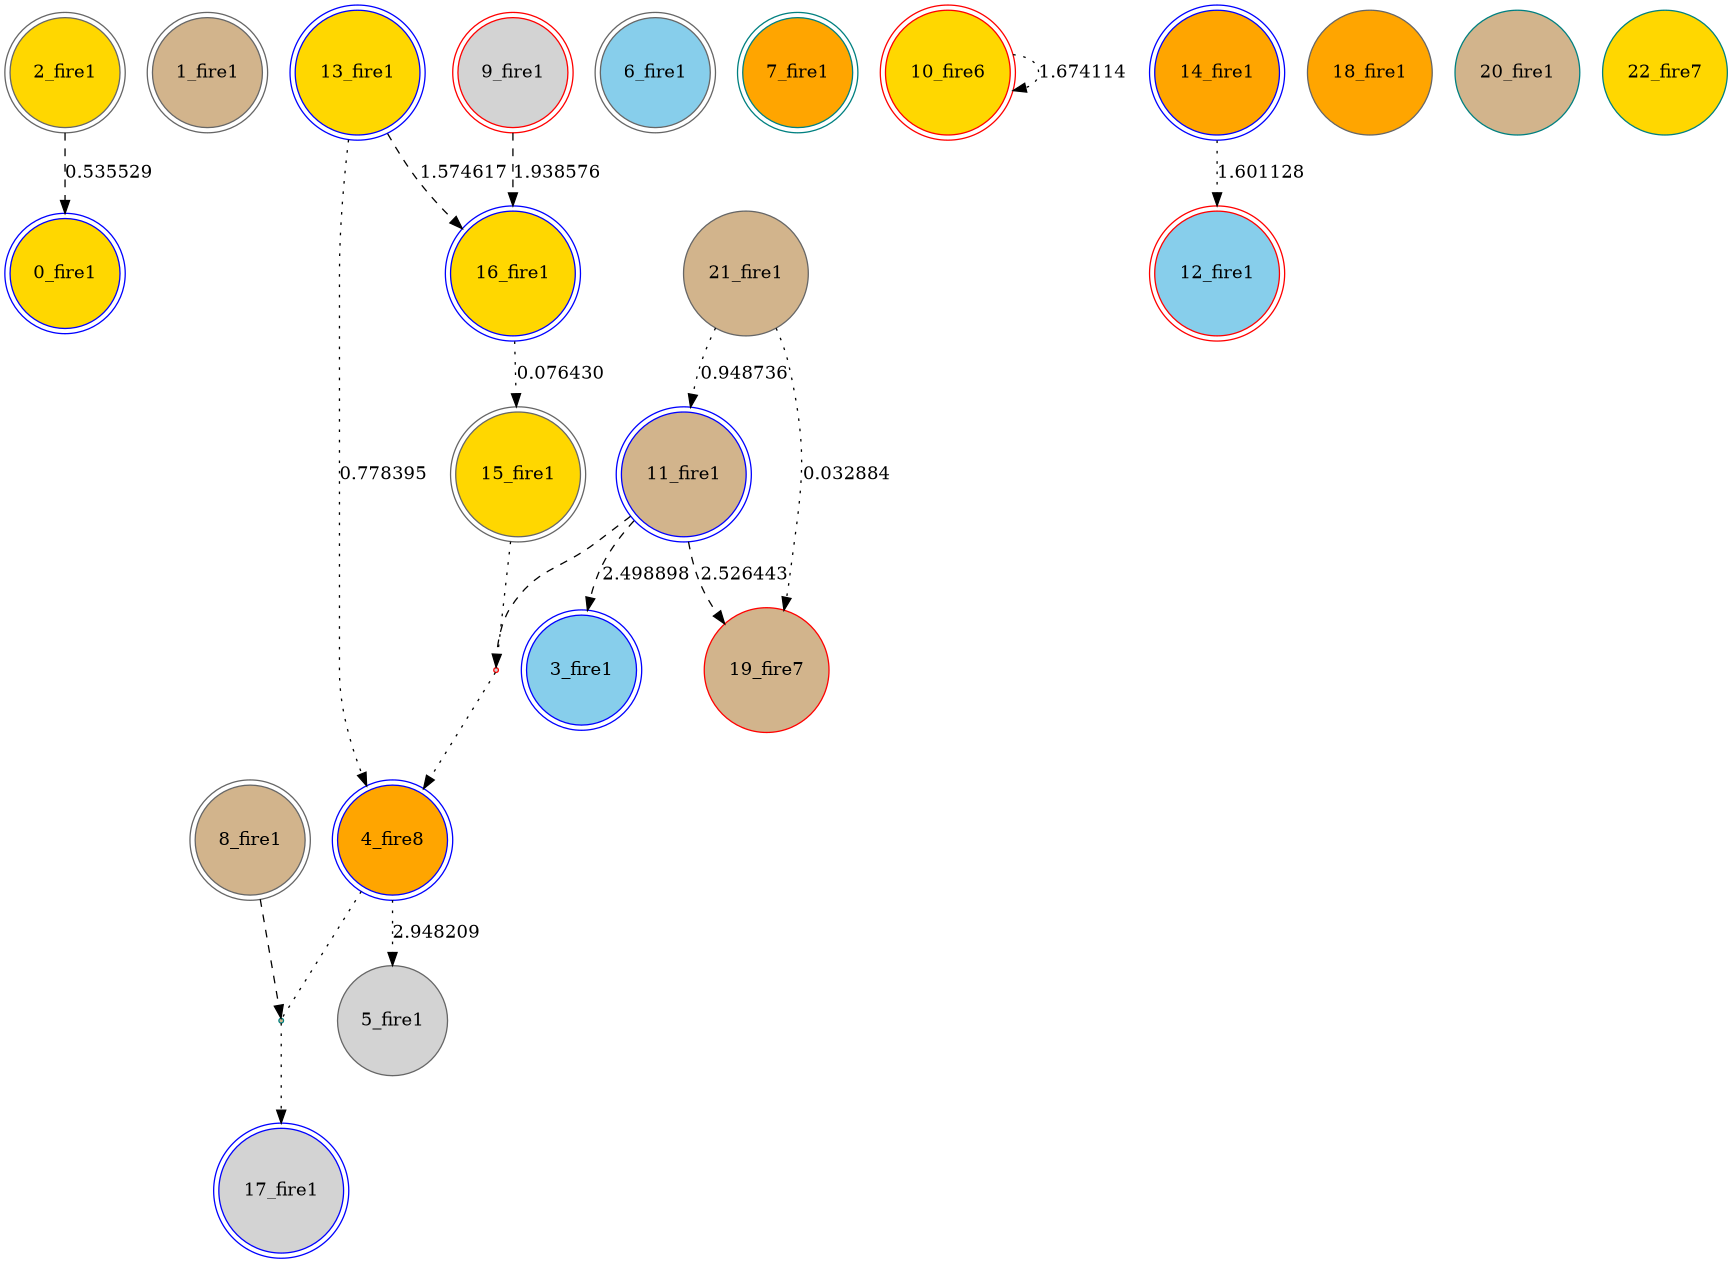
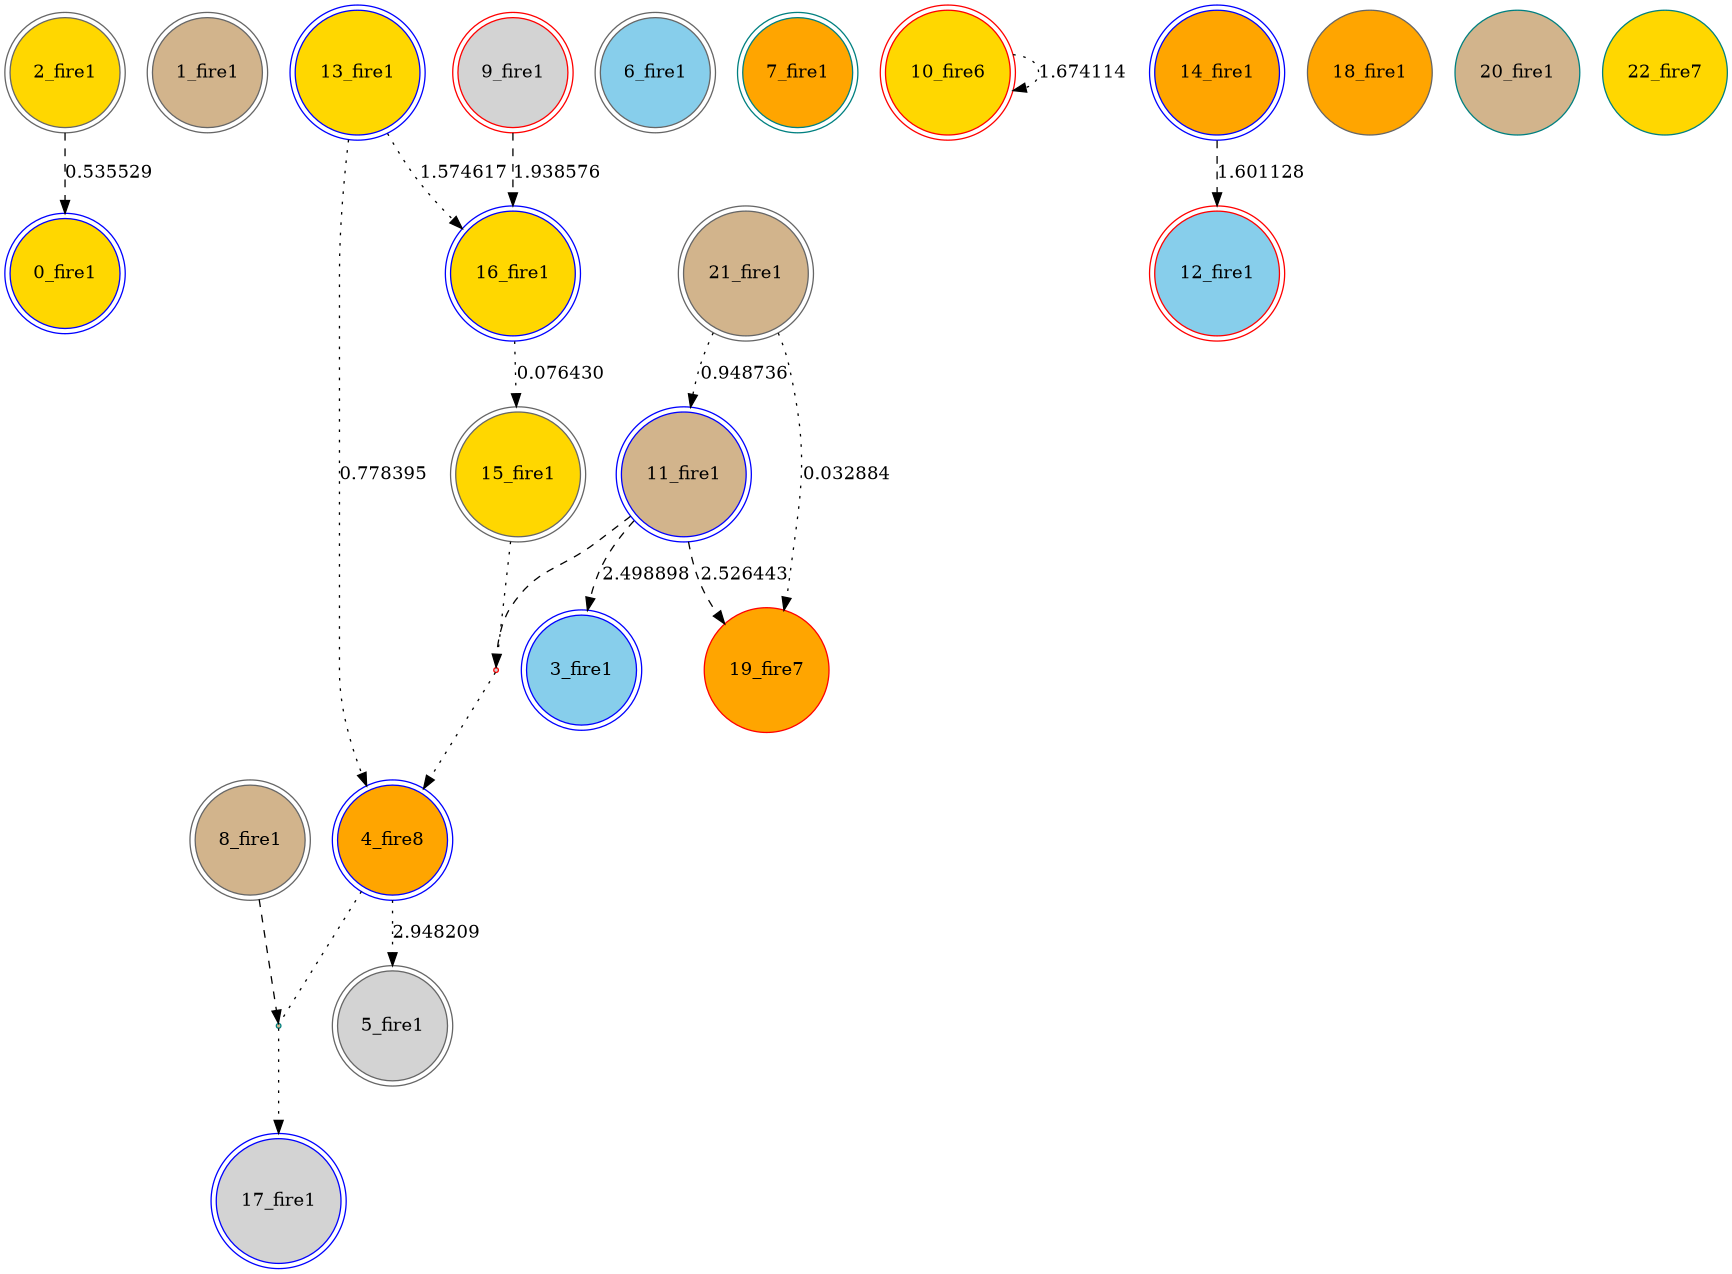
(1217, 167) -> (1217, 167)
(417, 179) -> (417, 179)
(746, 273) -> (746, 273)
(767, 670) -> (767, 670)
(393, 1021) -> (393, 1026)
